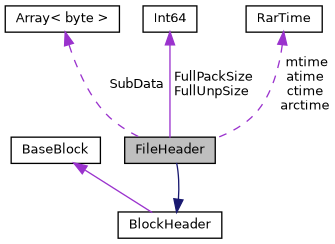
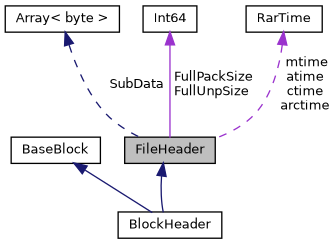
(95, 100) -> (95, 100)
(179, 181) -> (161, 194)
(119, 191) -> (119, 191)
